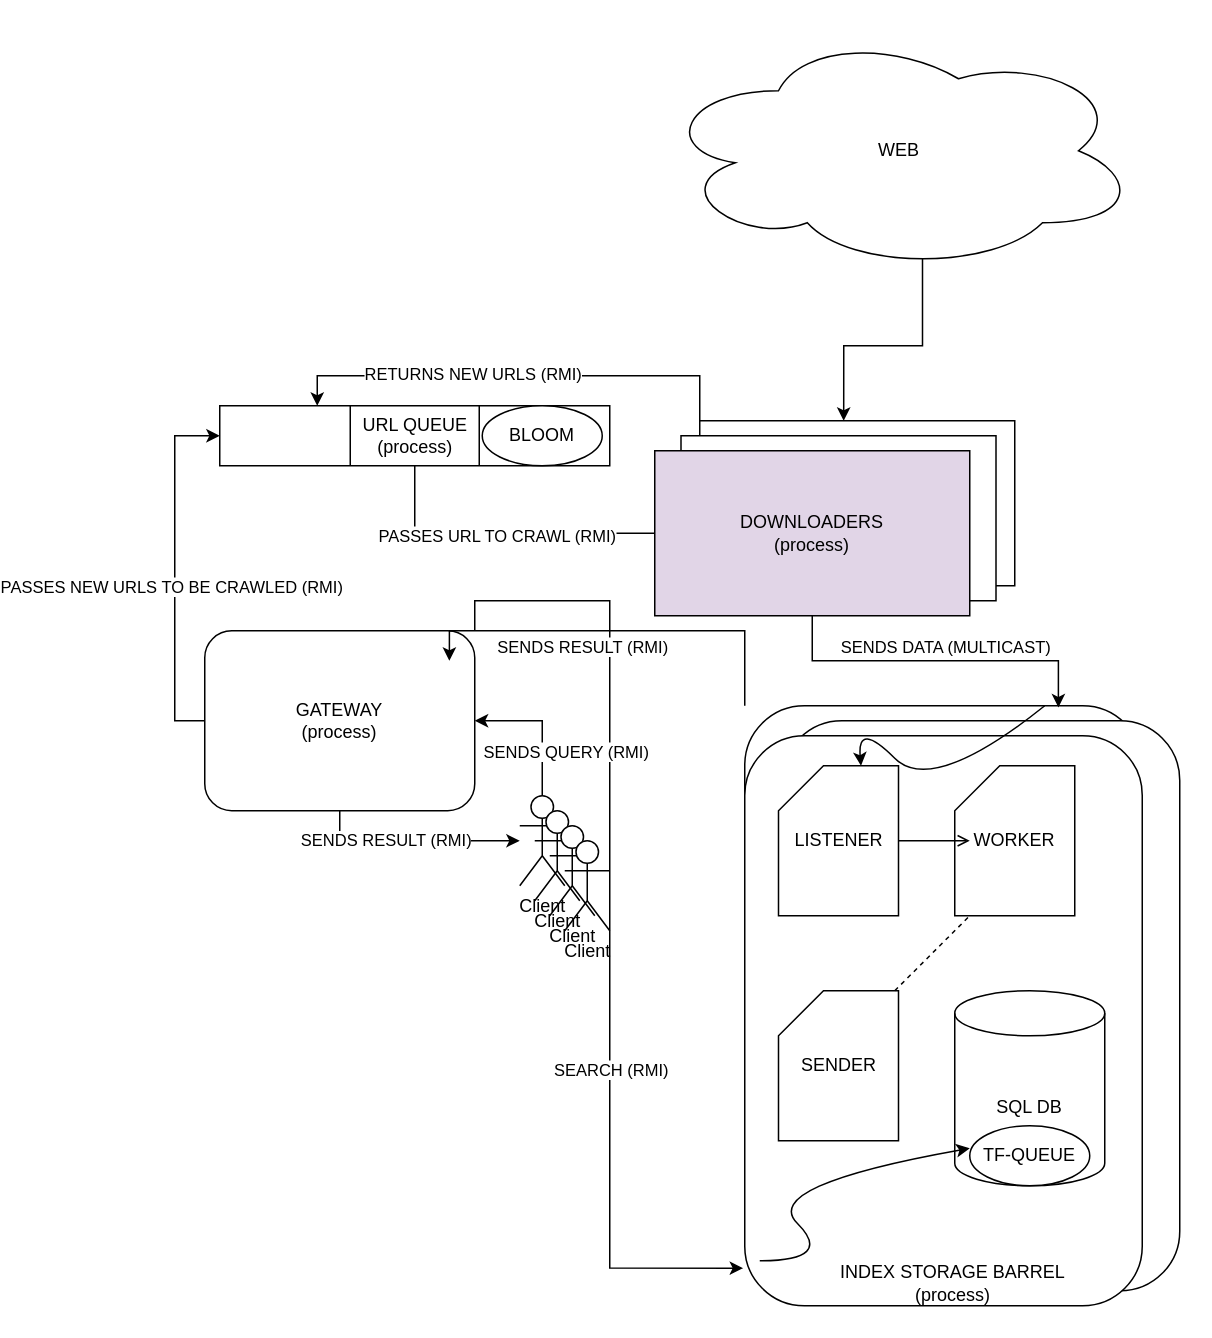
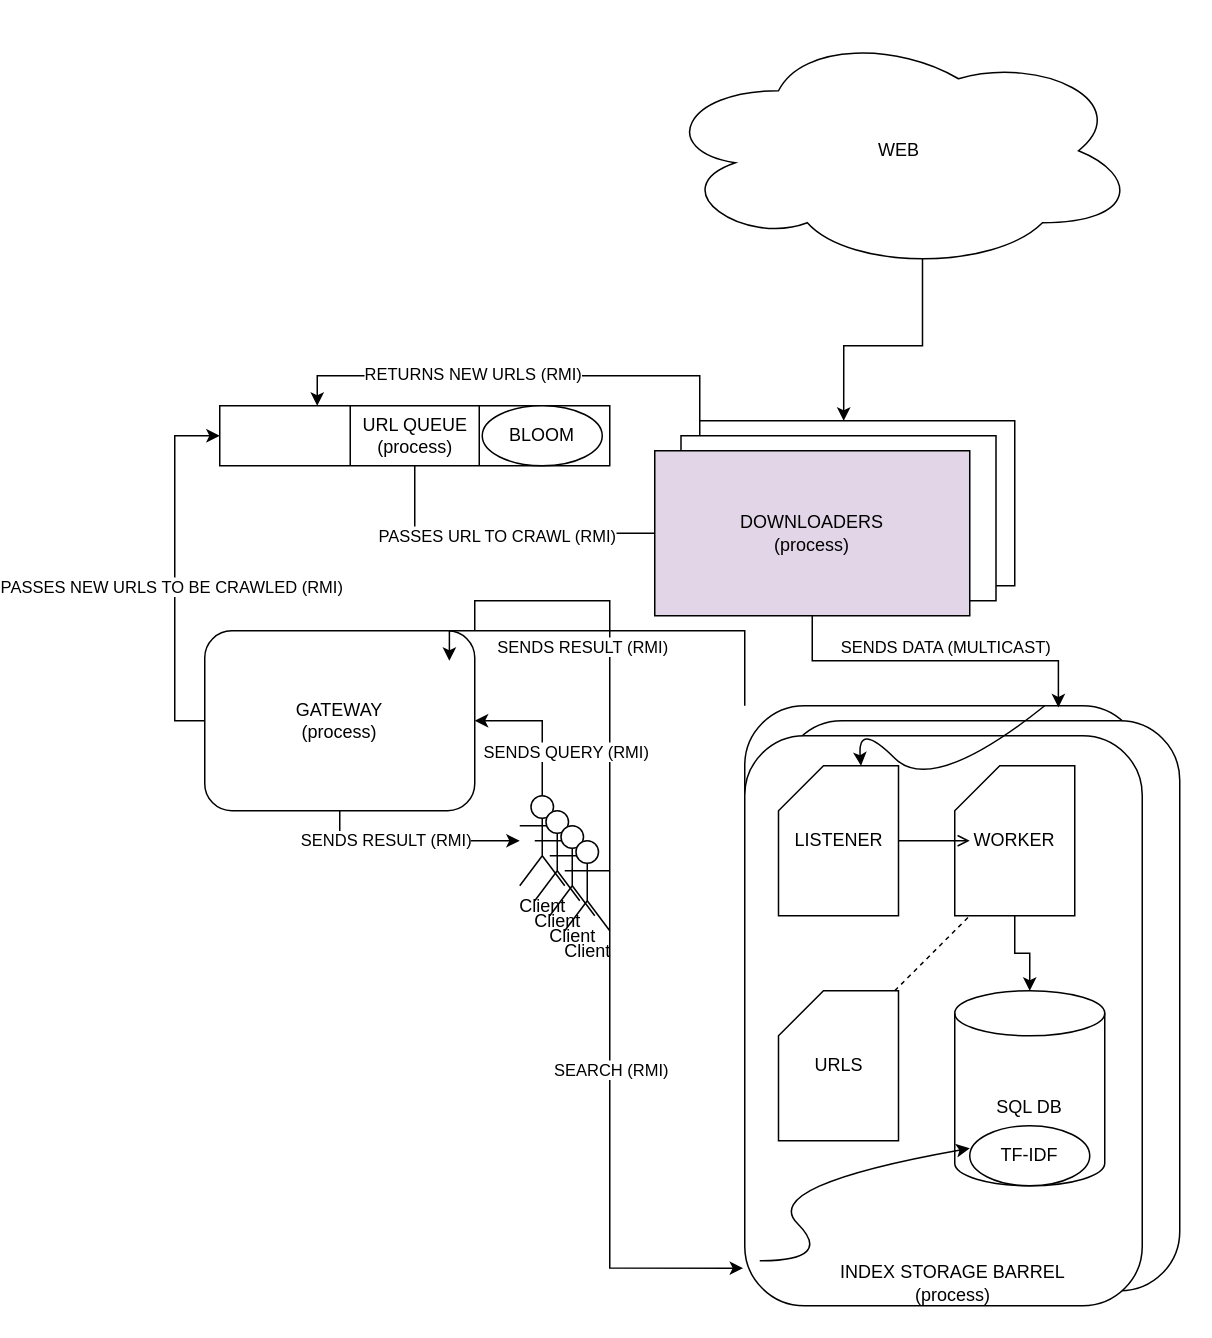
none -> (1017, 953)
(839, 1066) -> (839, 1066)
(1030, 1156) -> (1030, 1156)
